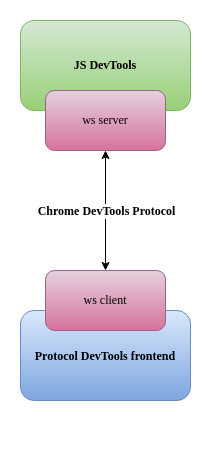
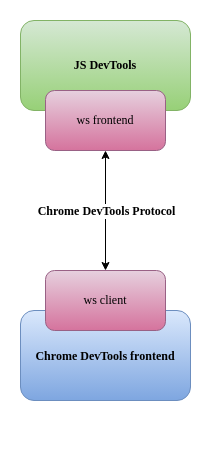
(106, 121) -> (106, 121)
(106, 356) -> (106, 356)
